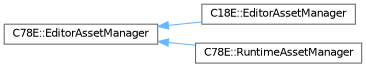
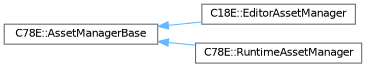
(81, 34) -> (81, 34)
